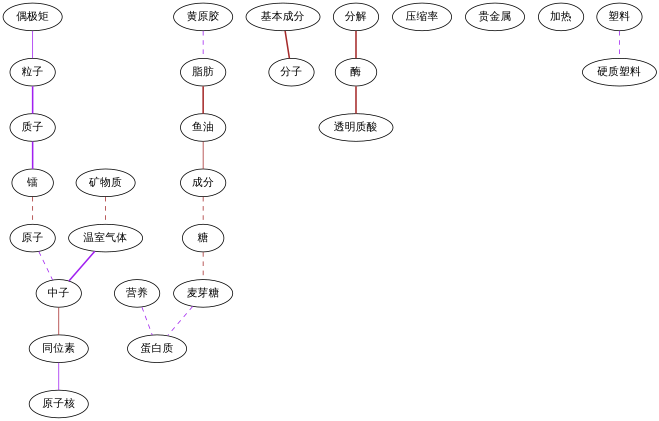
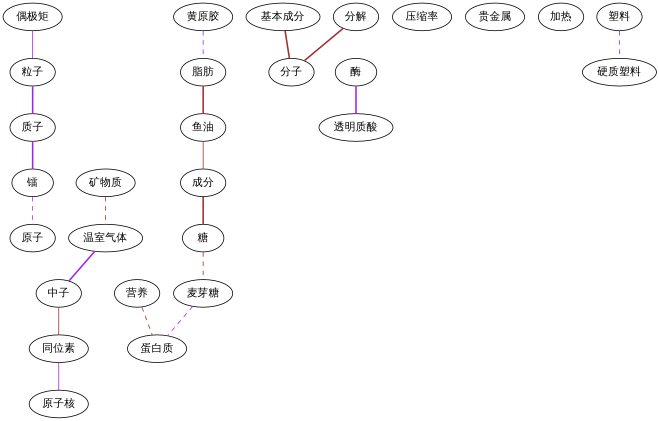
(356, 45) -> (324, 44)
(356, 100) -> (356, 100)
(33, 211) -> (33, 211)
(203, 211) -> (203, 211)
(46, 266) -> none
(147, 321) -> (147, 321)
